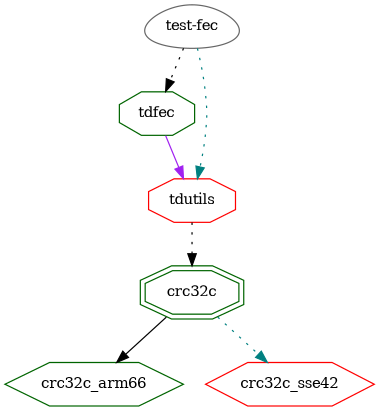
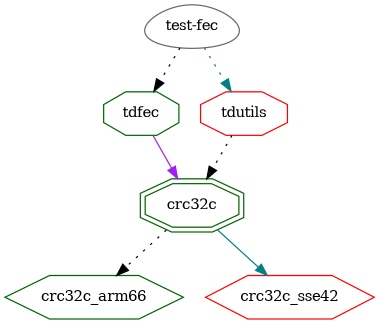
(172, 151) -> (162, 152)
(146, 336) -> (146, 249)
(238, 336) -> (238, 249)
